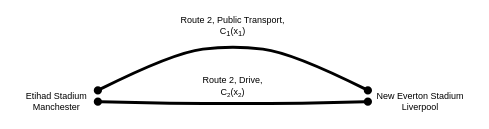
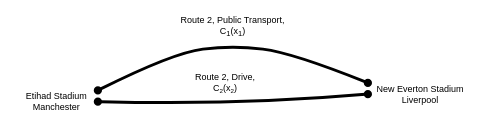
(233, 87) -> (225, 83)
(420, 102) -> (420, 94)
